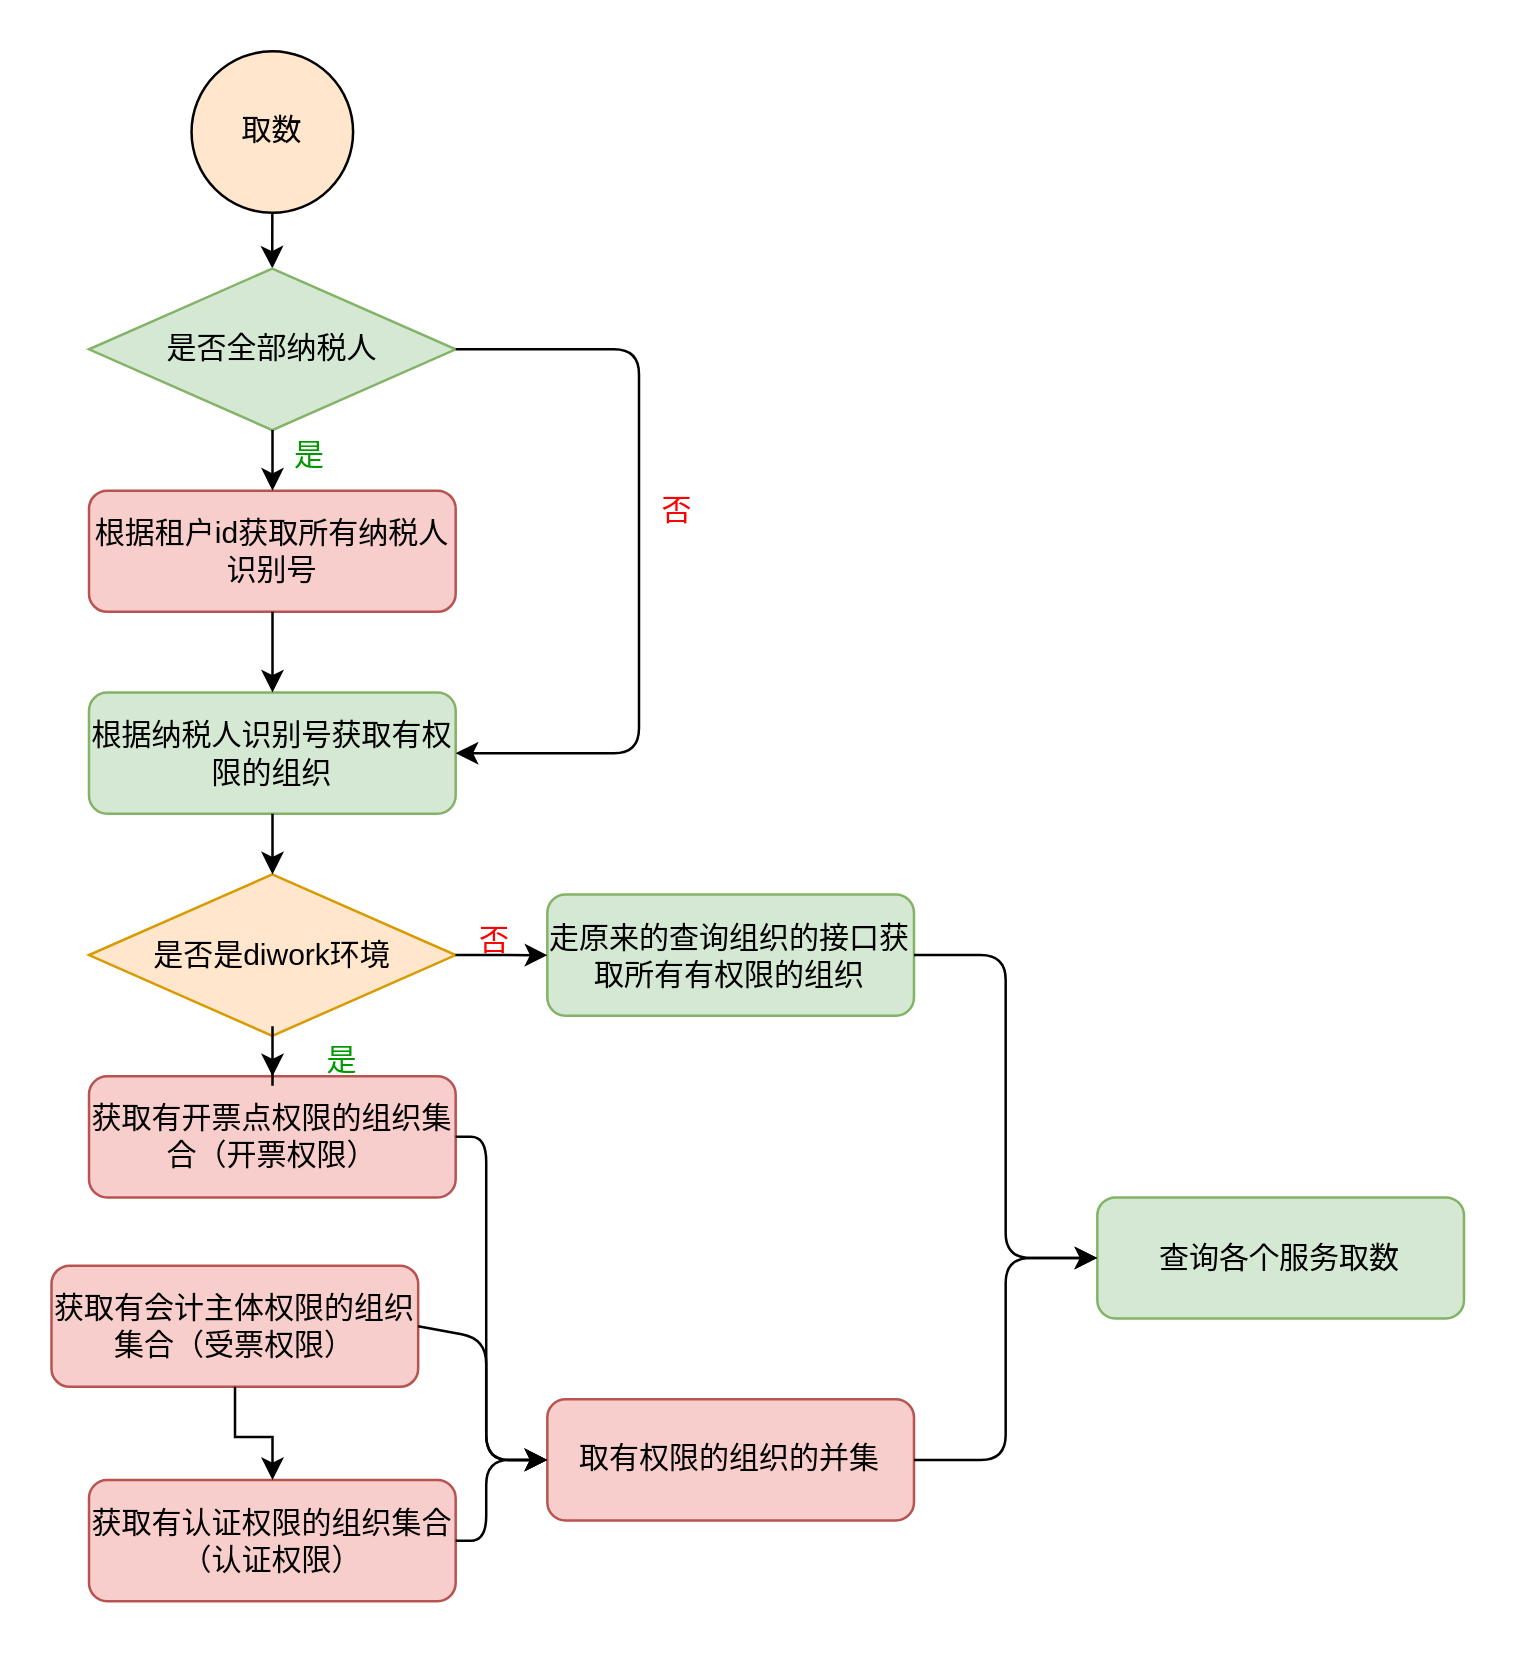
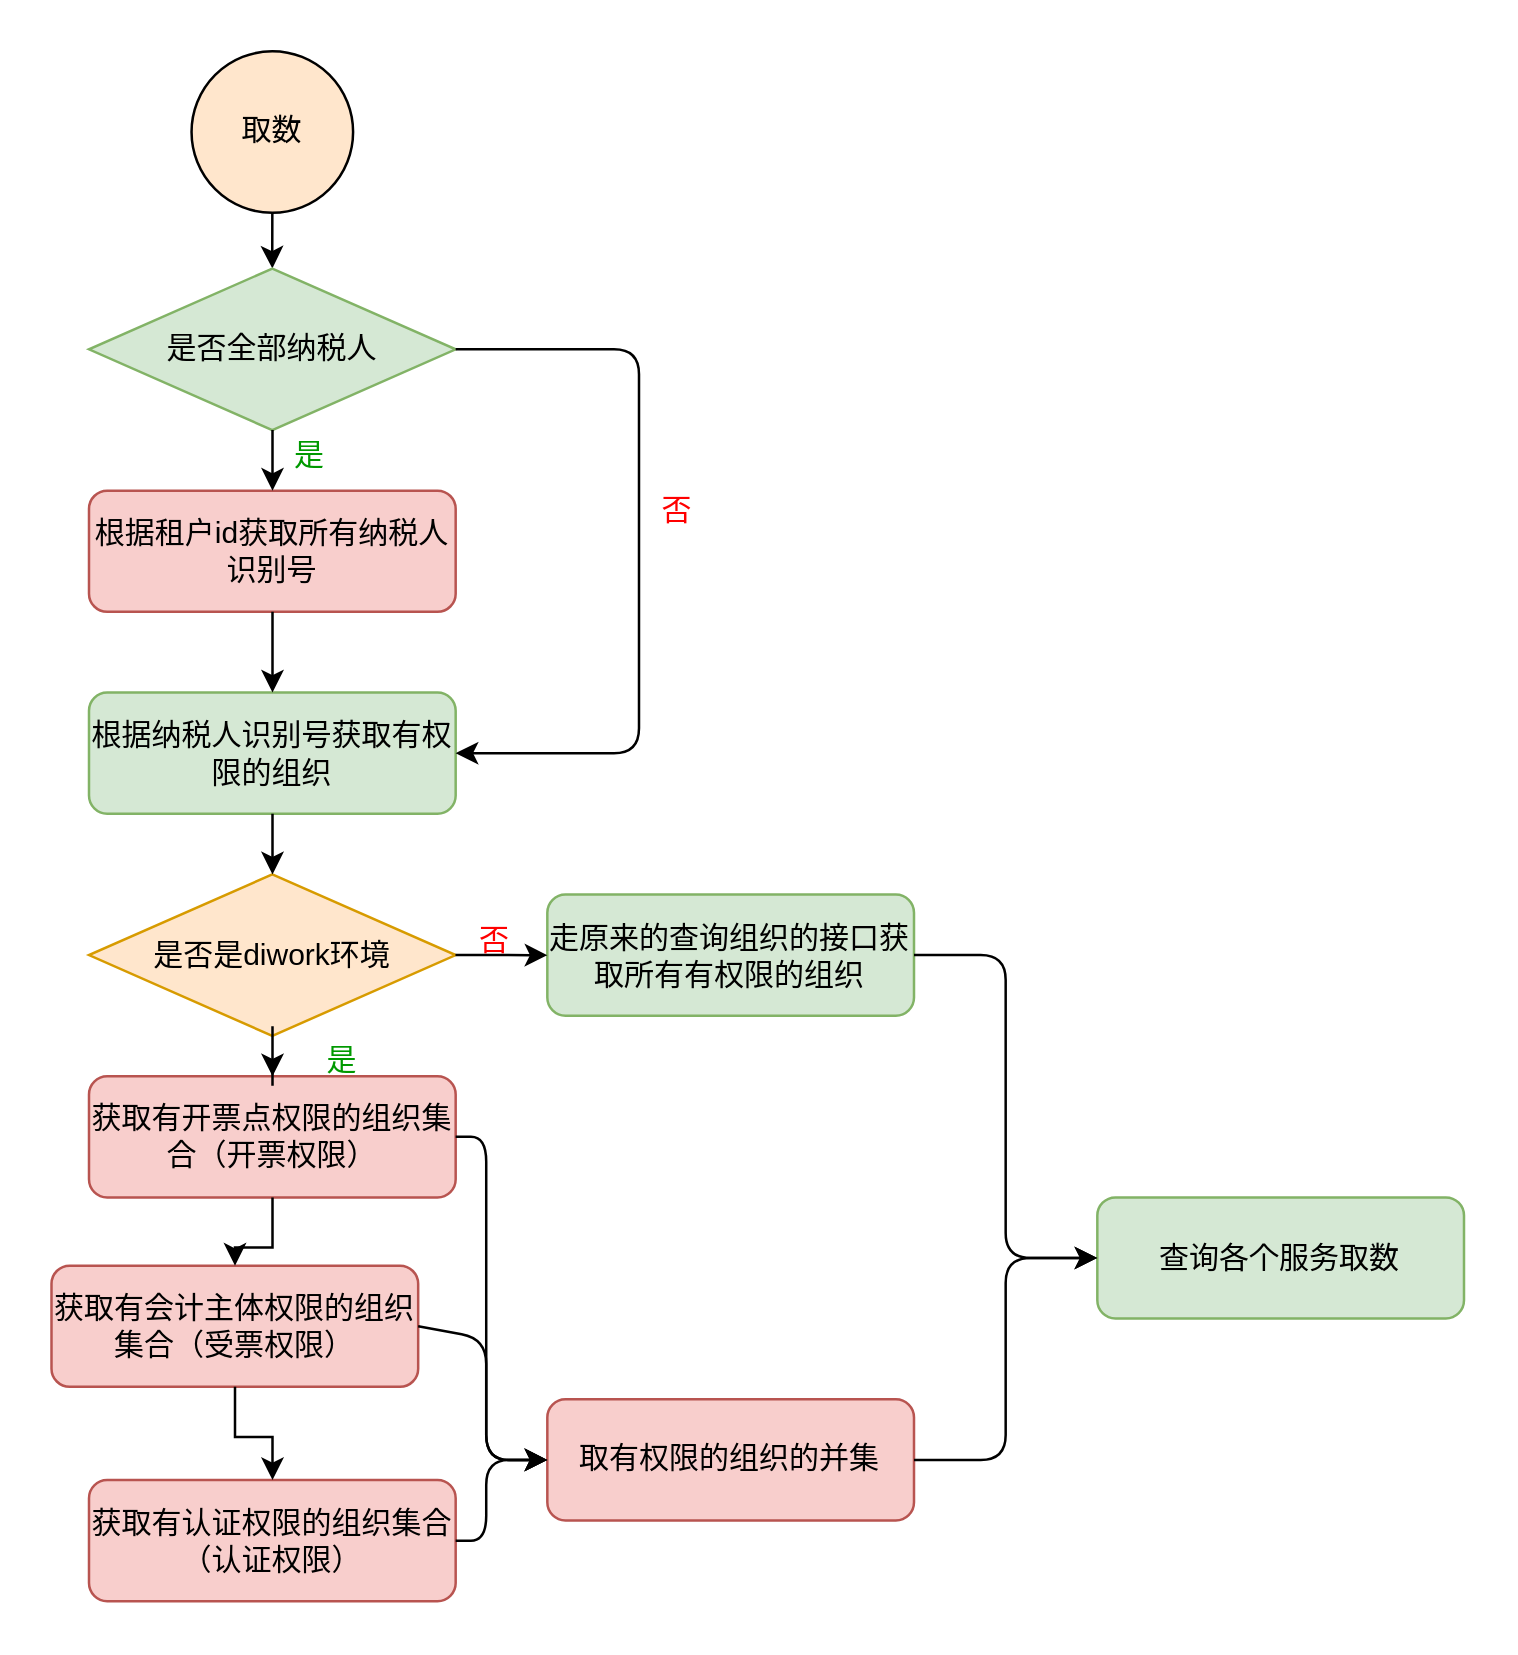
none -> (272, 1241)
